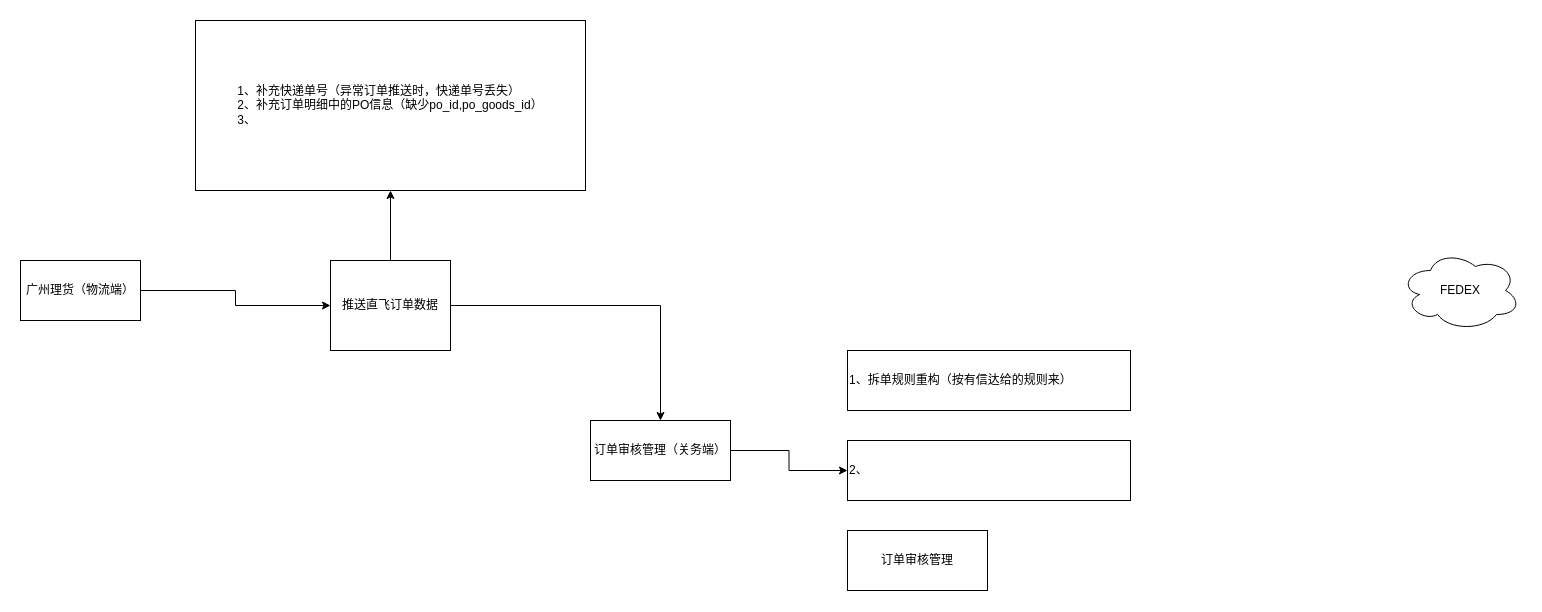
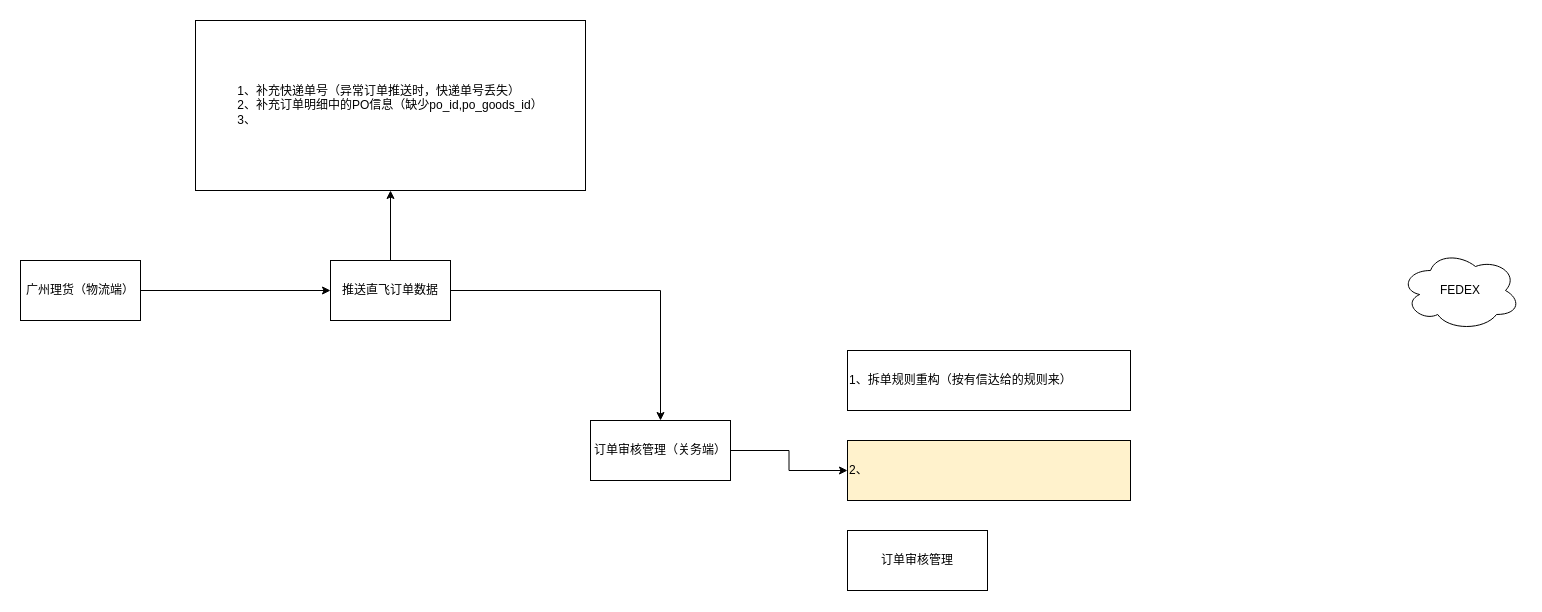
(391, 306) -> (391, 291)
(989, 471) -> (989, 471)
